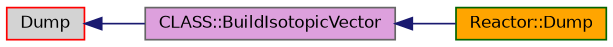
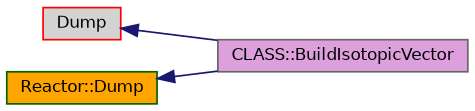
(434, 24) -> (196, 74)
